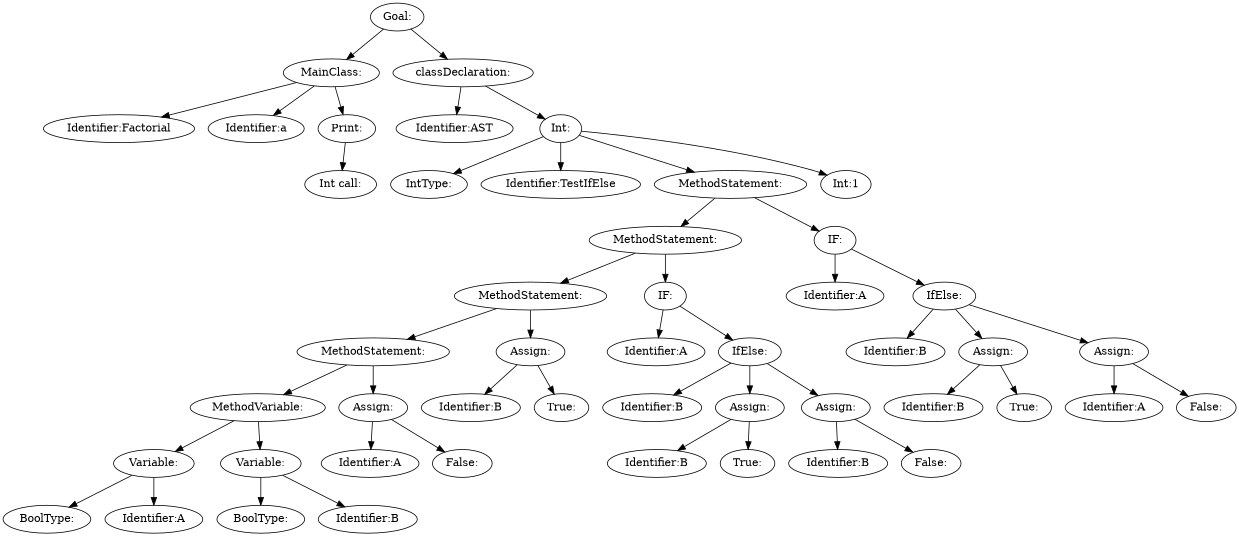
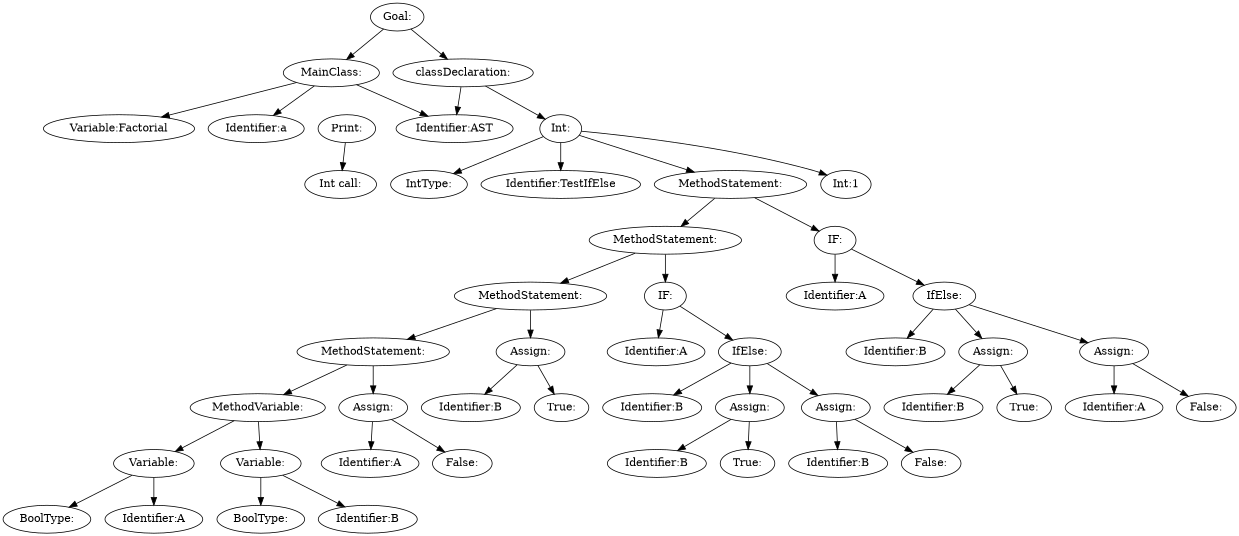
(338, 97) -> (389, 99)
(119, 129) -> (119, 129)
